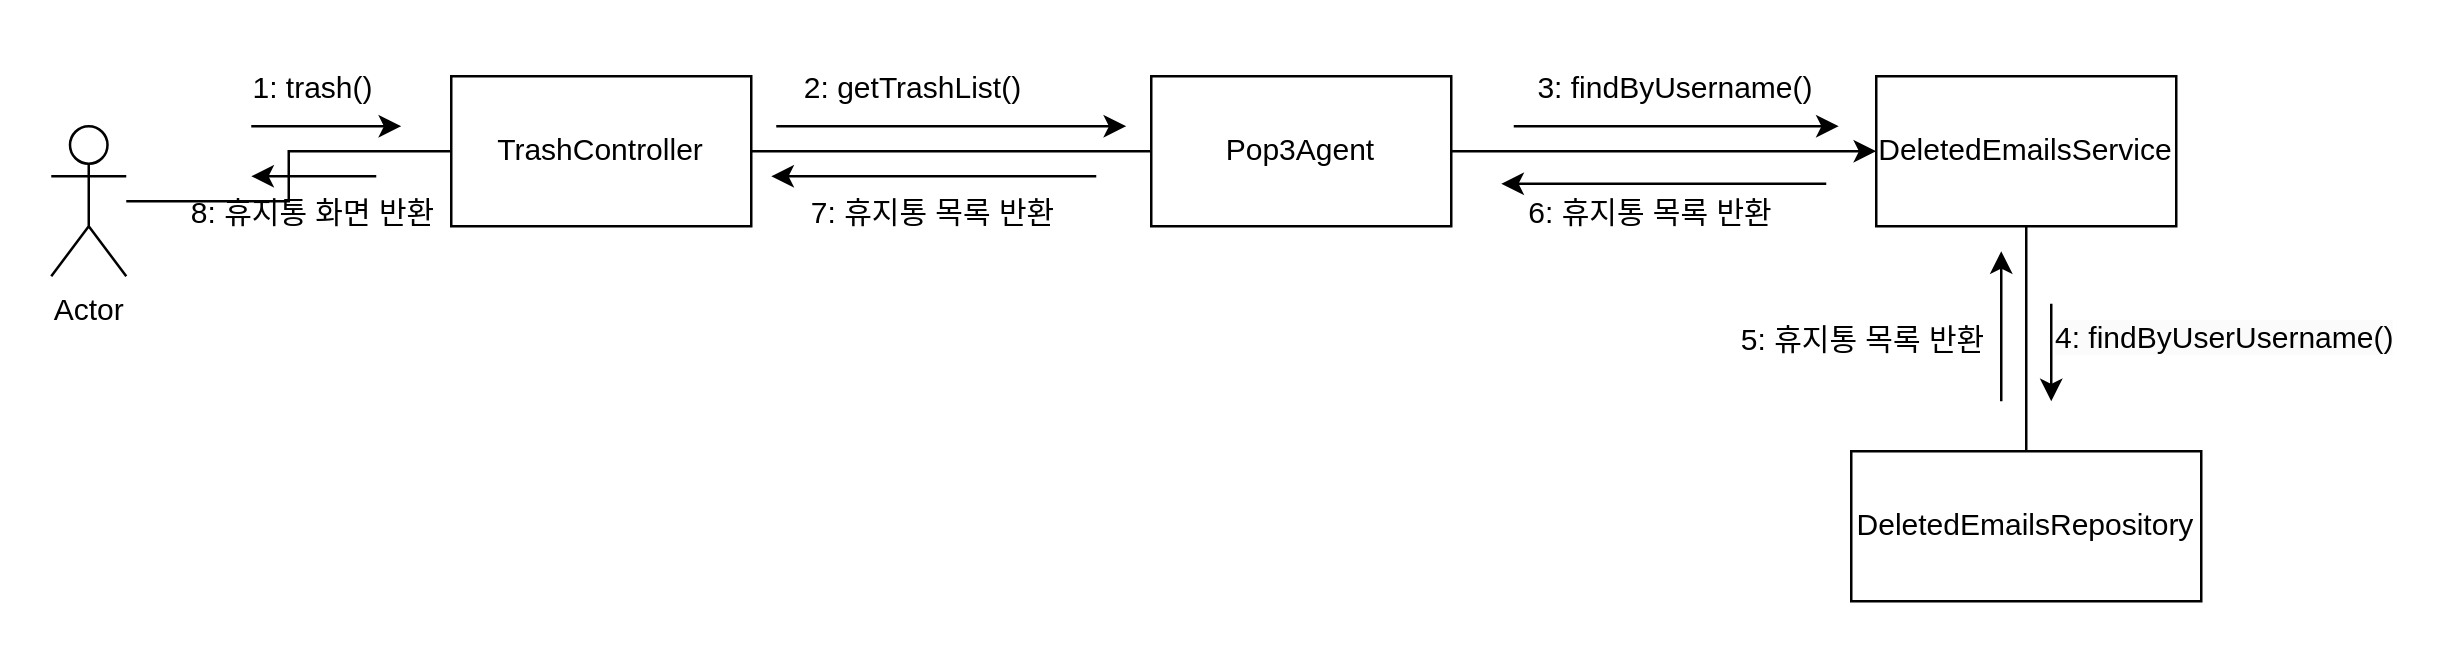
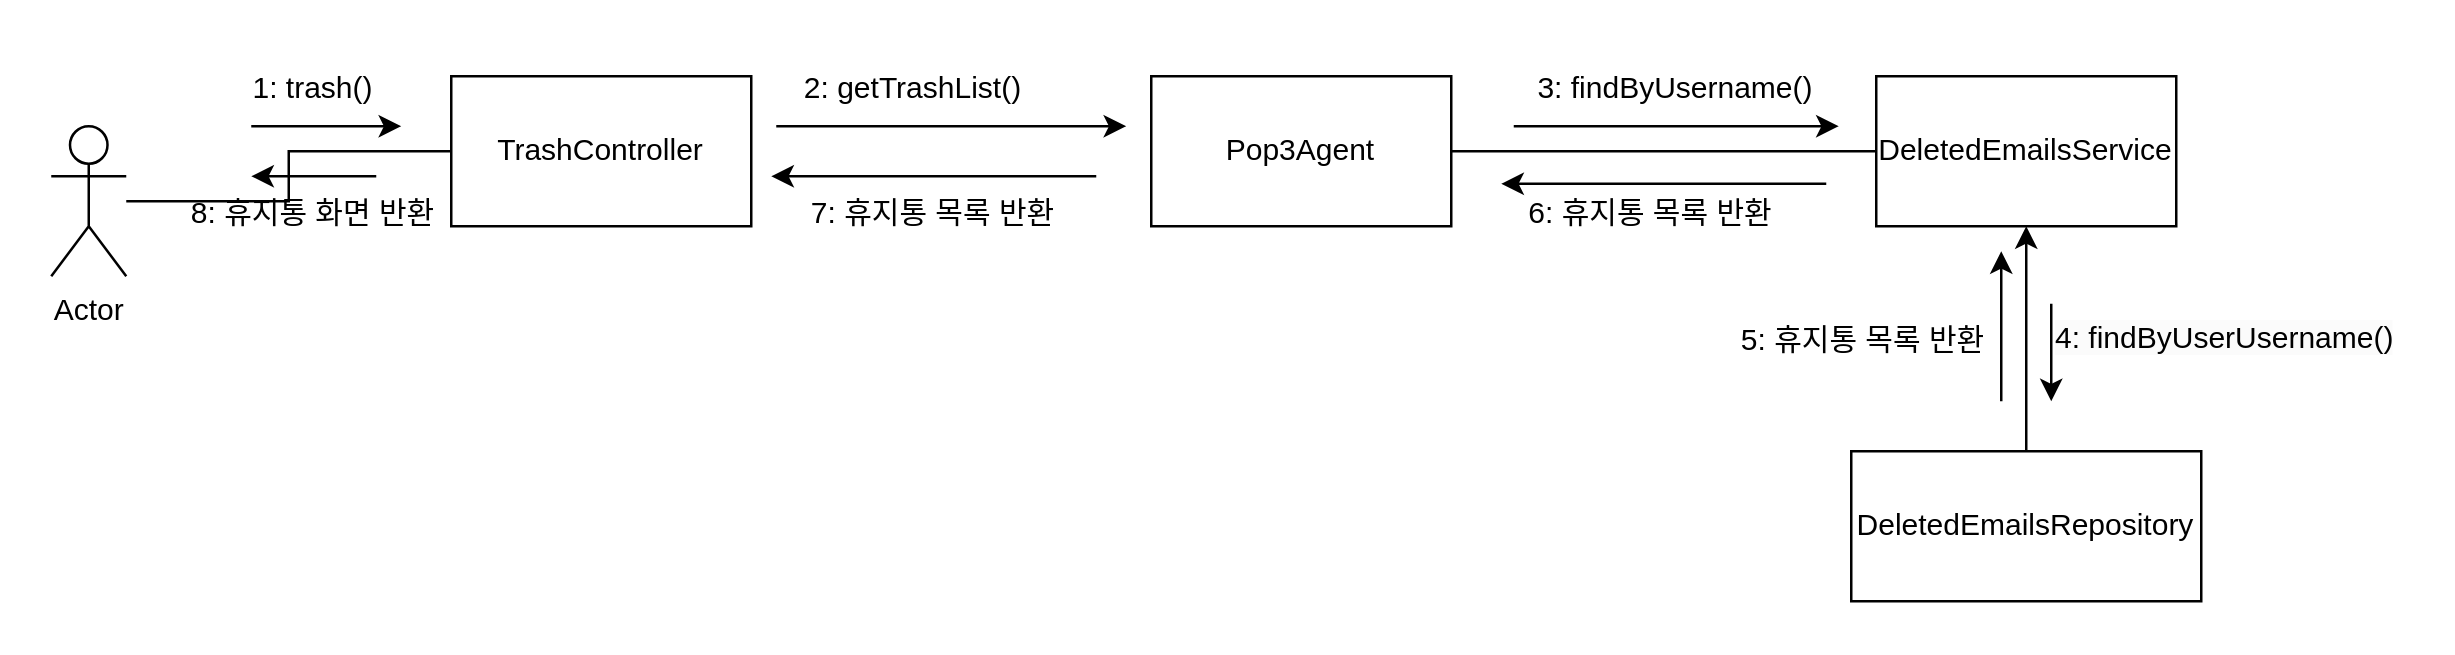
(951, 151) -> none
(1858, 151) -> (1865, 151)
(2026, 237) -> (2026, 244)
